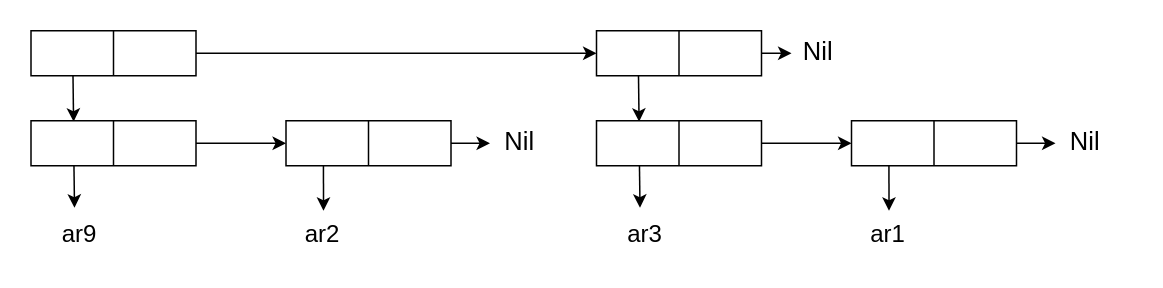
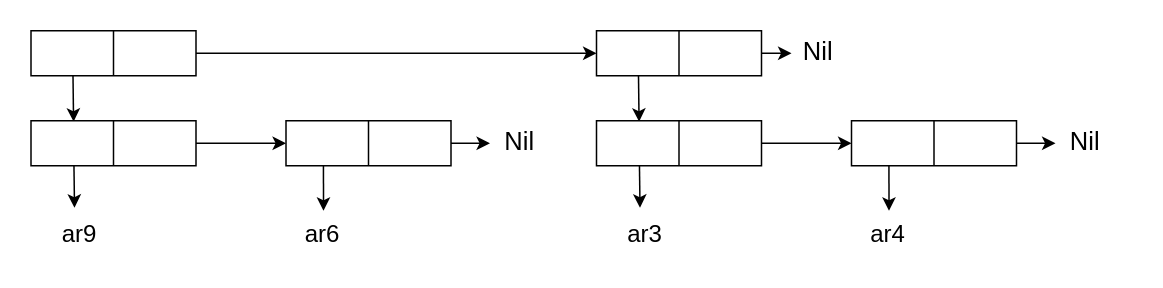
(325, 233) -> (325, 233)
(891, 233) -> (891, 233)
